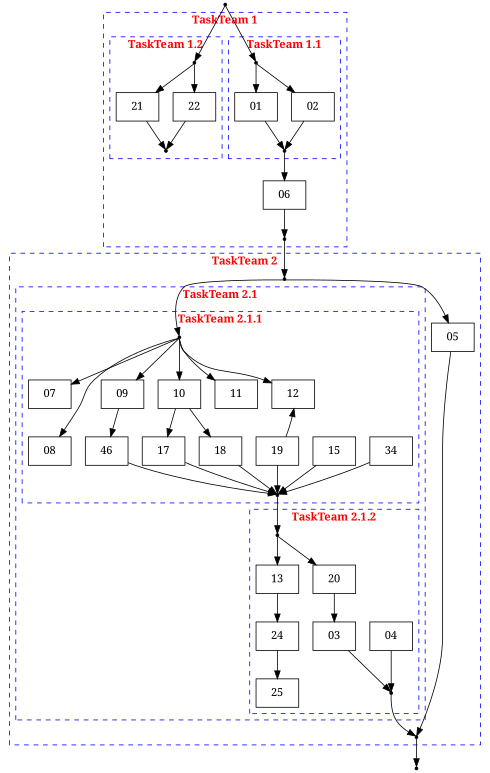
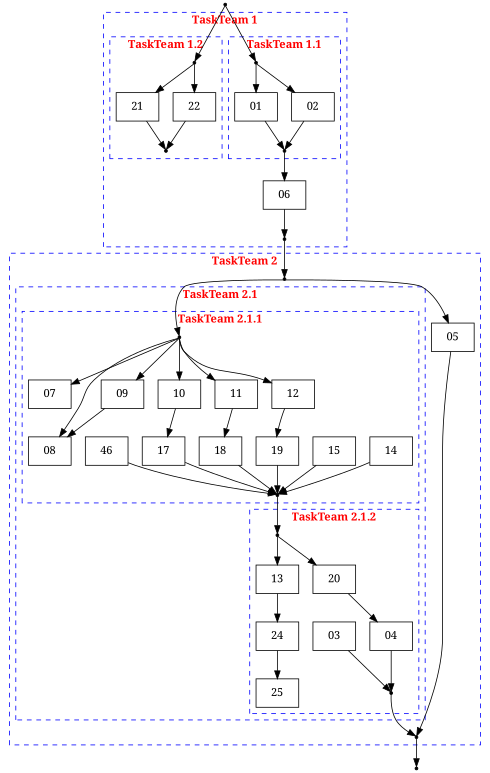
(116, 419) -> (89, 420)
(198, 420) -> (229, 419)
(289, 427) -> (281, 419)
(391, 451) -> (391, 451)
(334, 604) -> (360, 605)
